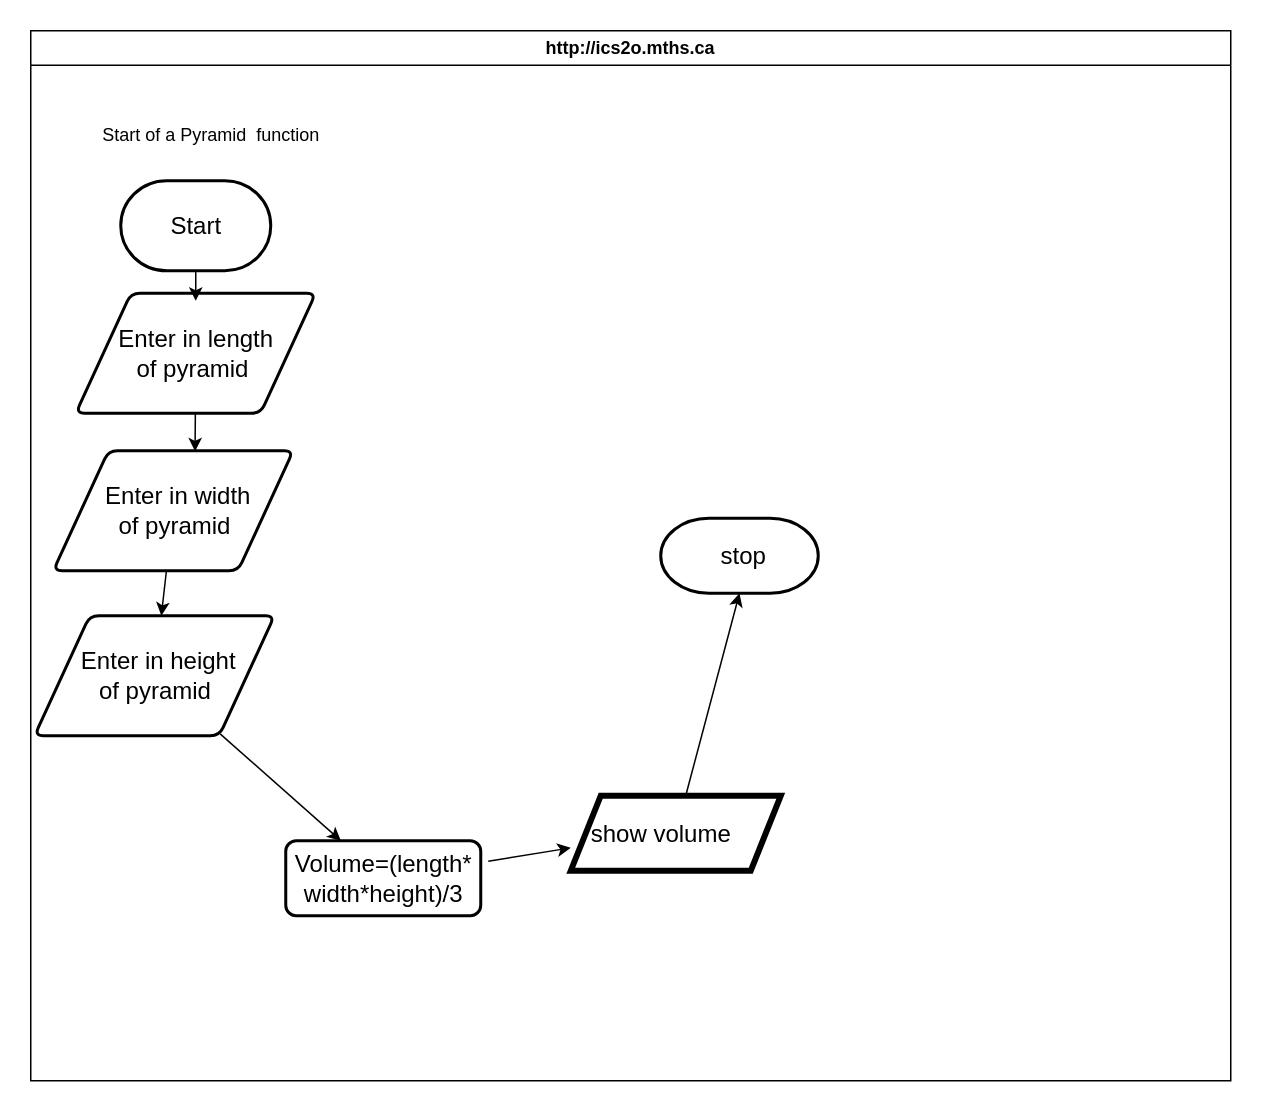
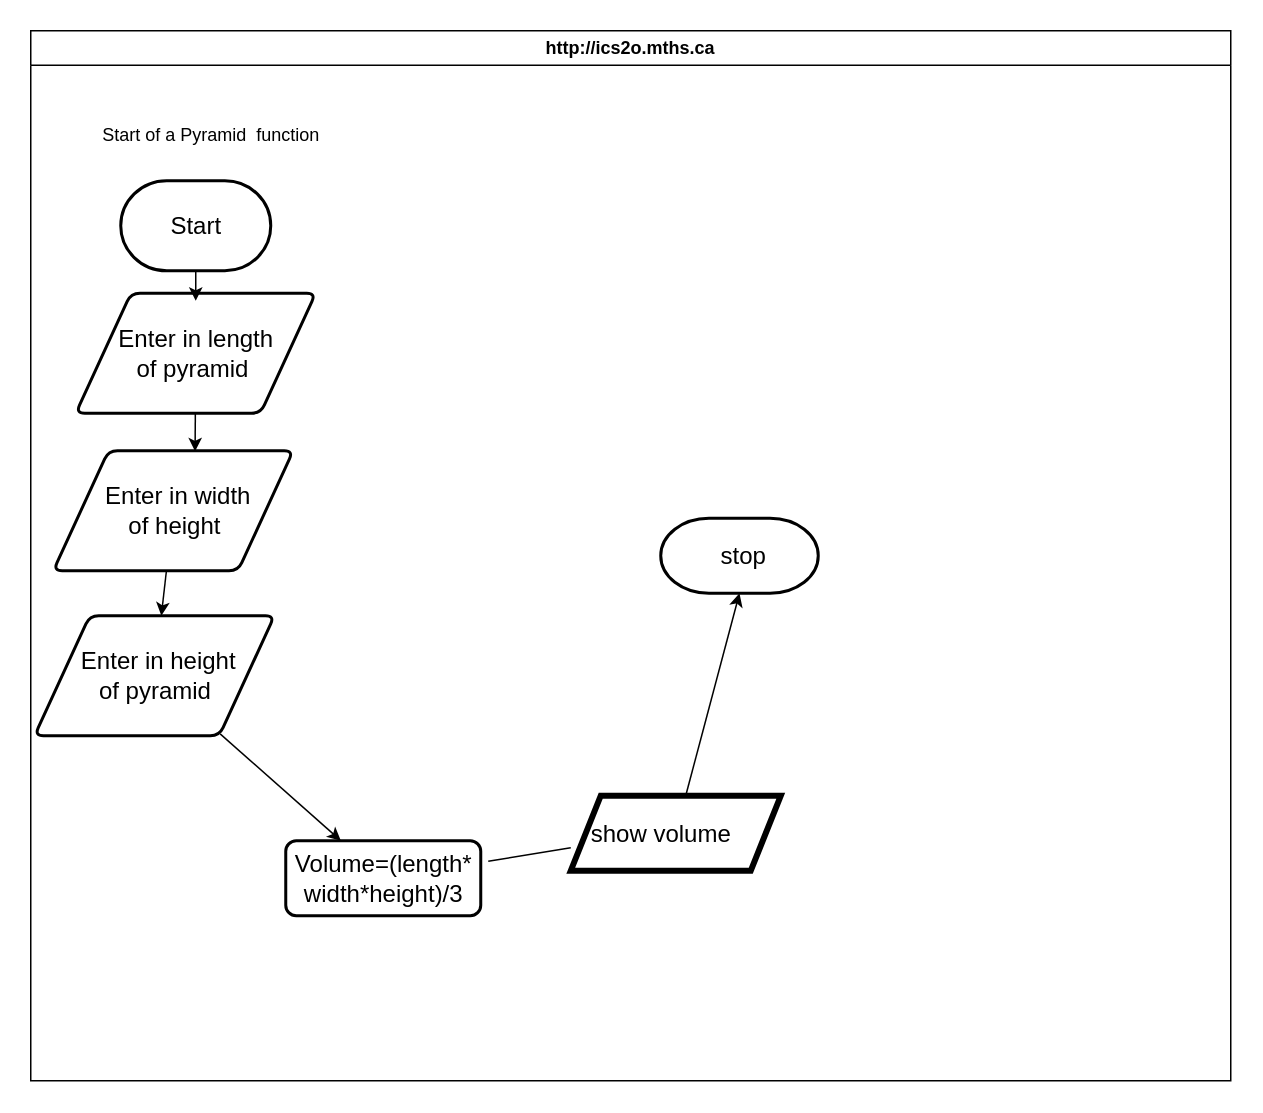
(179, 511) -> (179, 511)
(559, 850) -> (564, 849)
